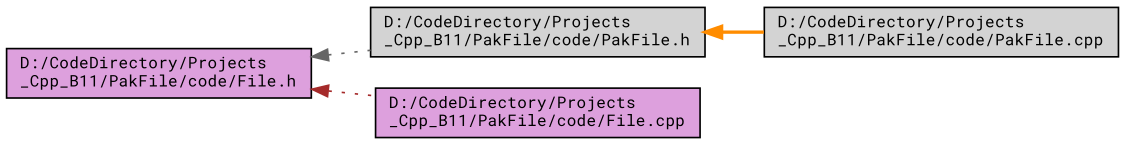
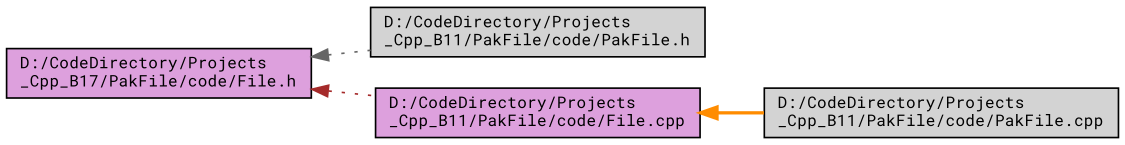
(743, 32) -> (741, 113)
(159, 73) -> (159, 73)
